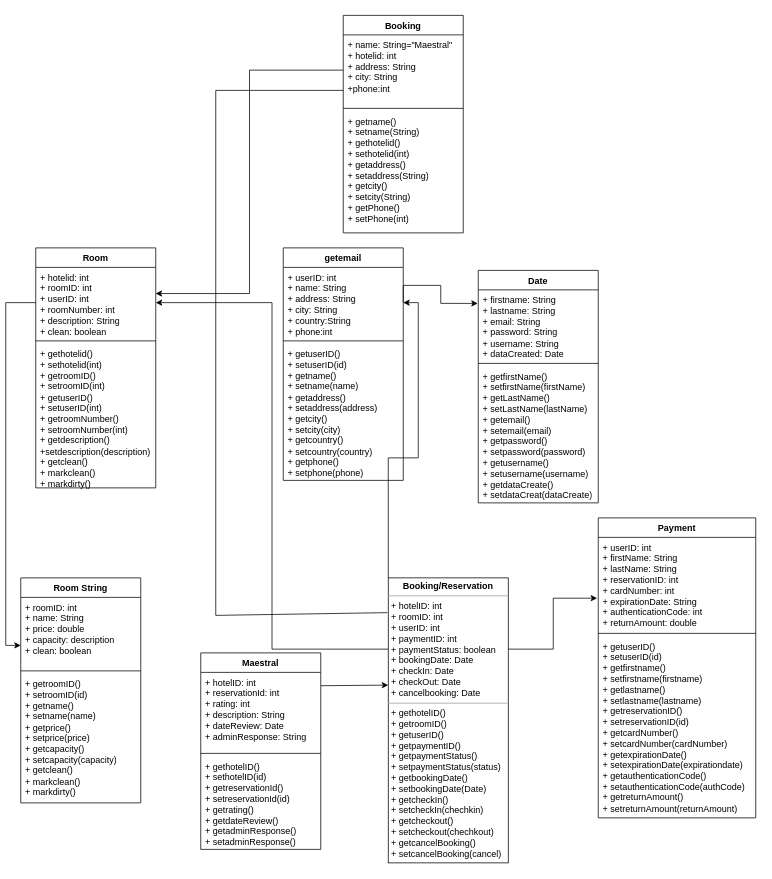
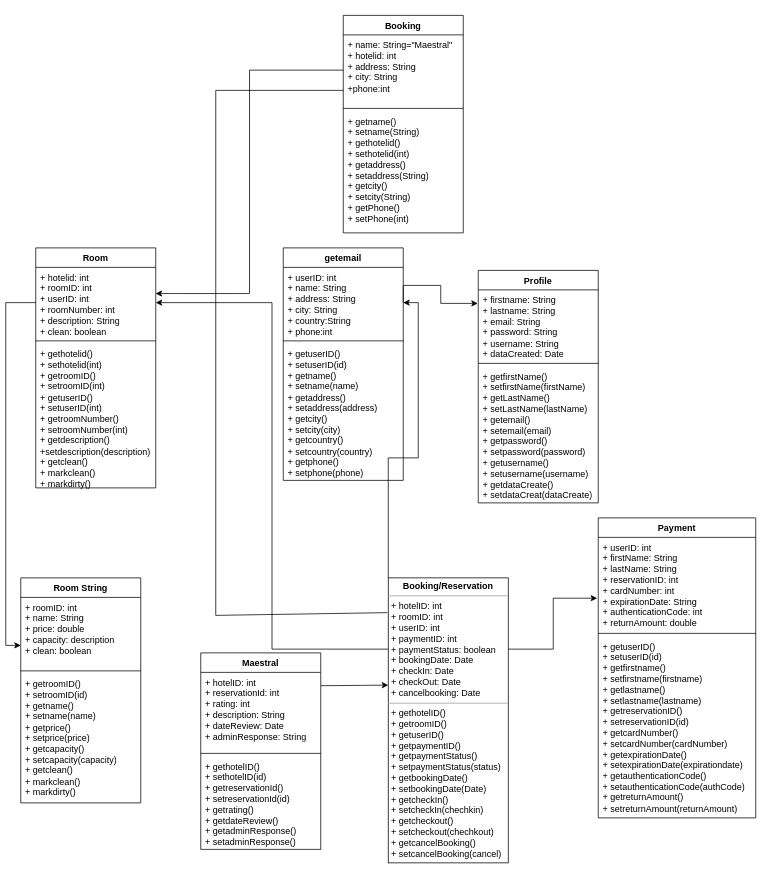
(538, 281) -> (538, 281)
